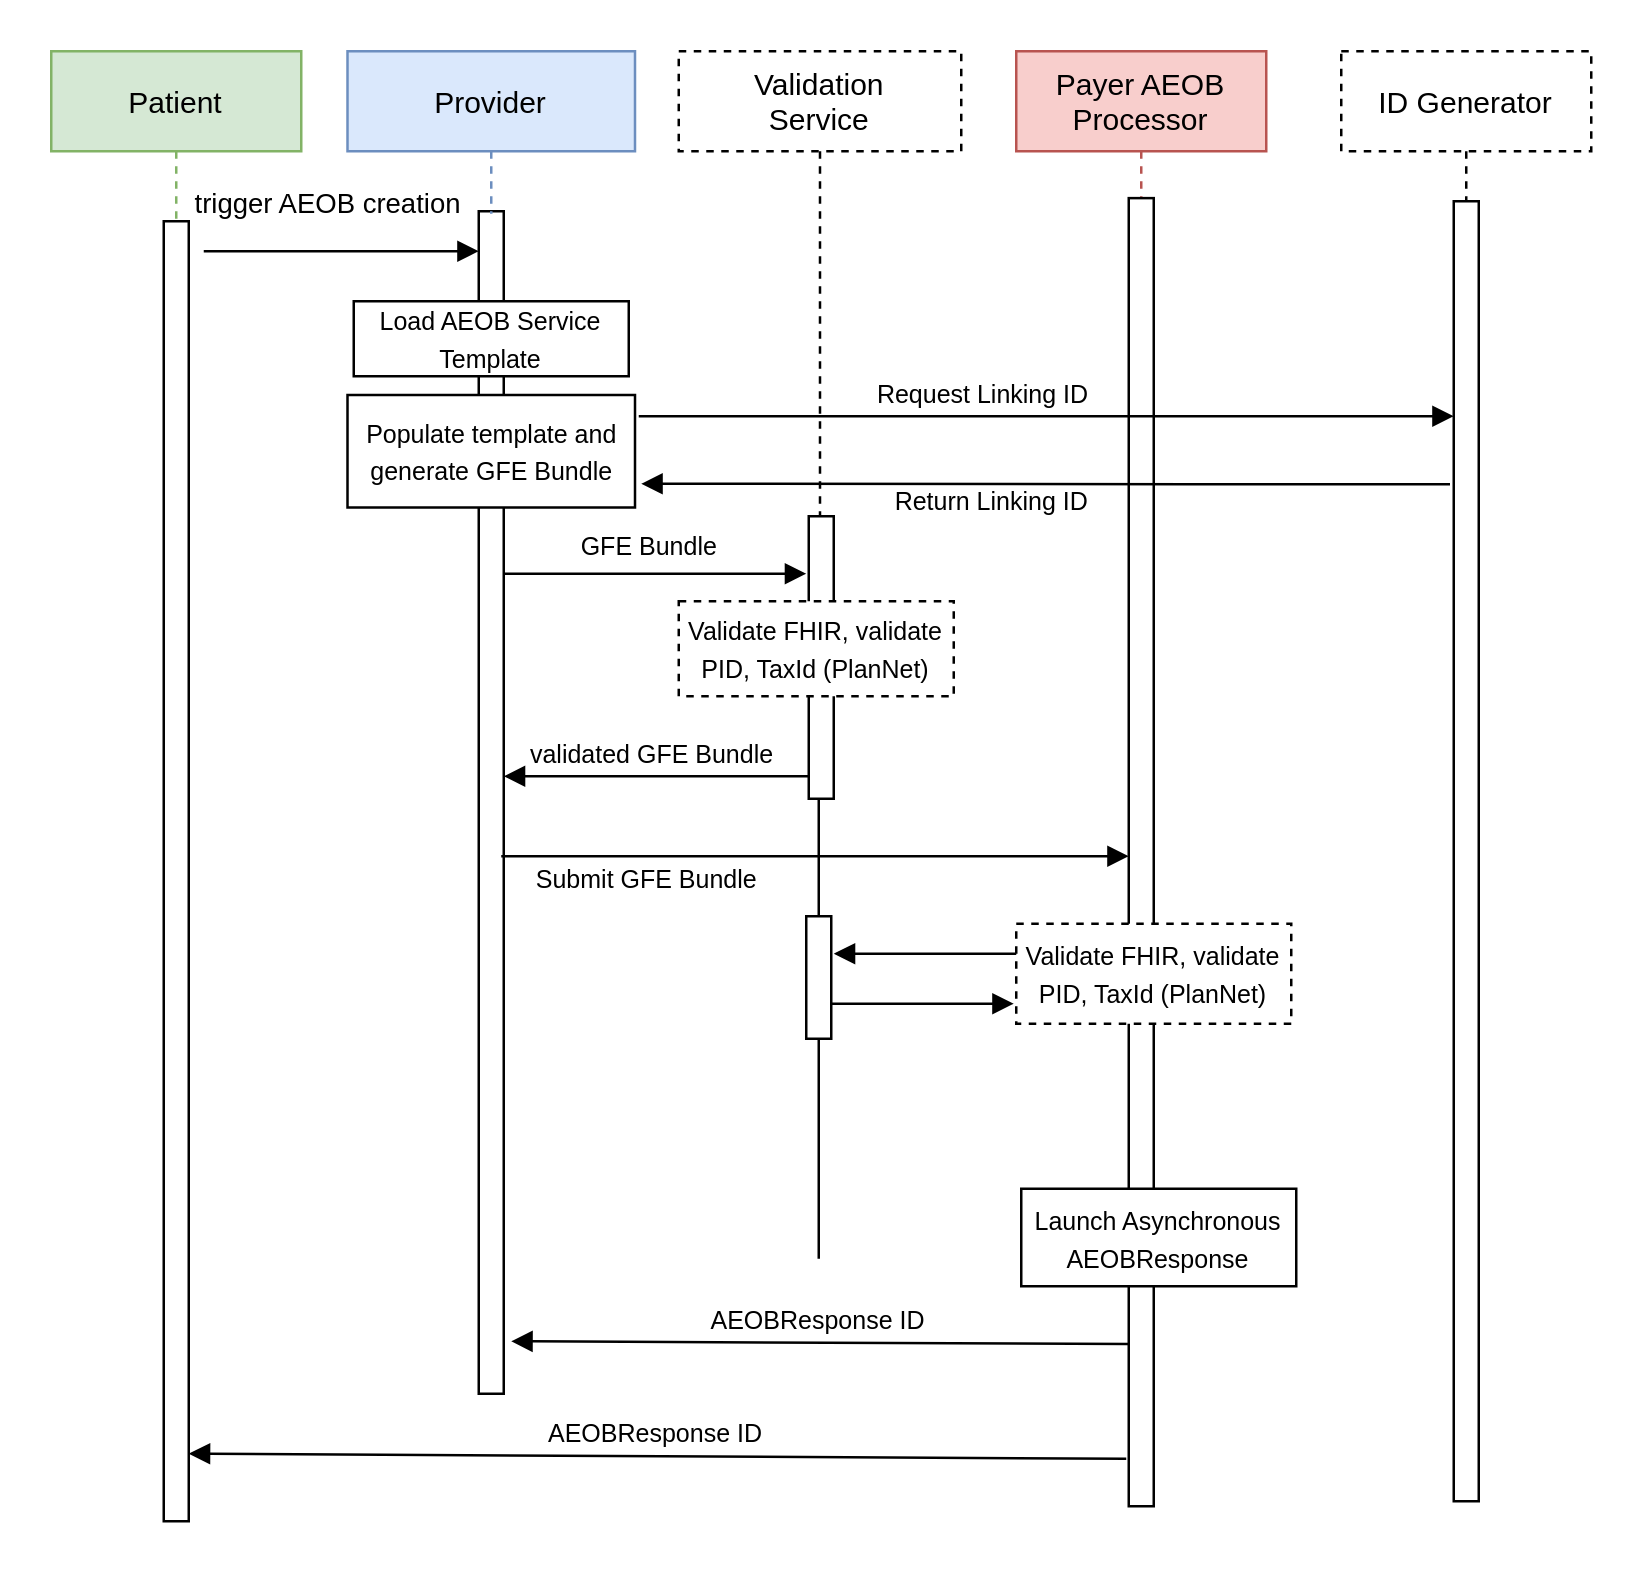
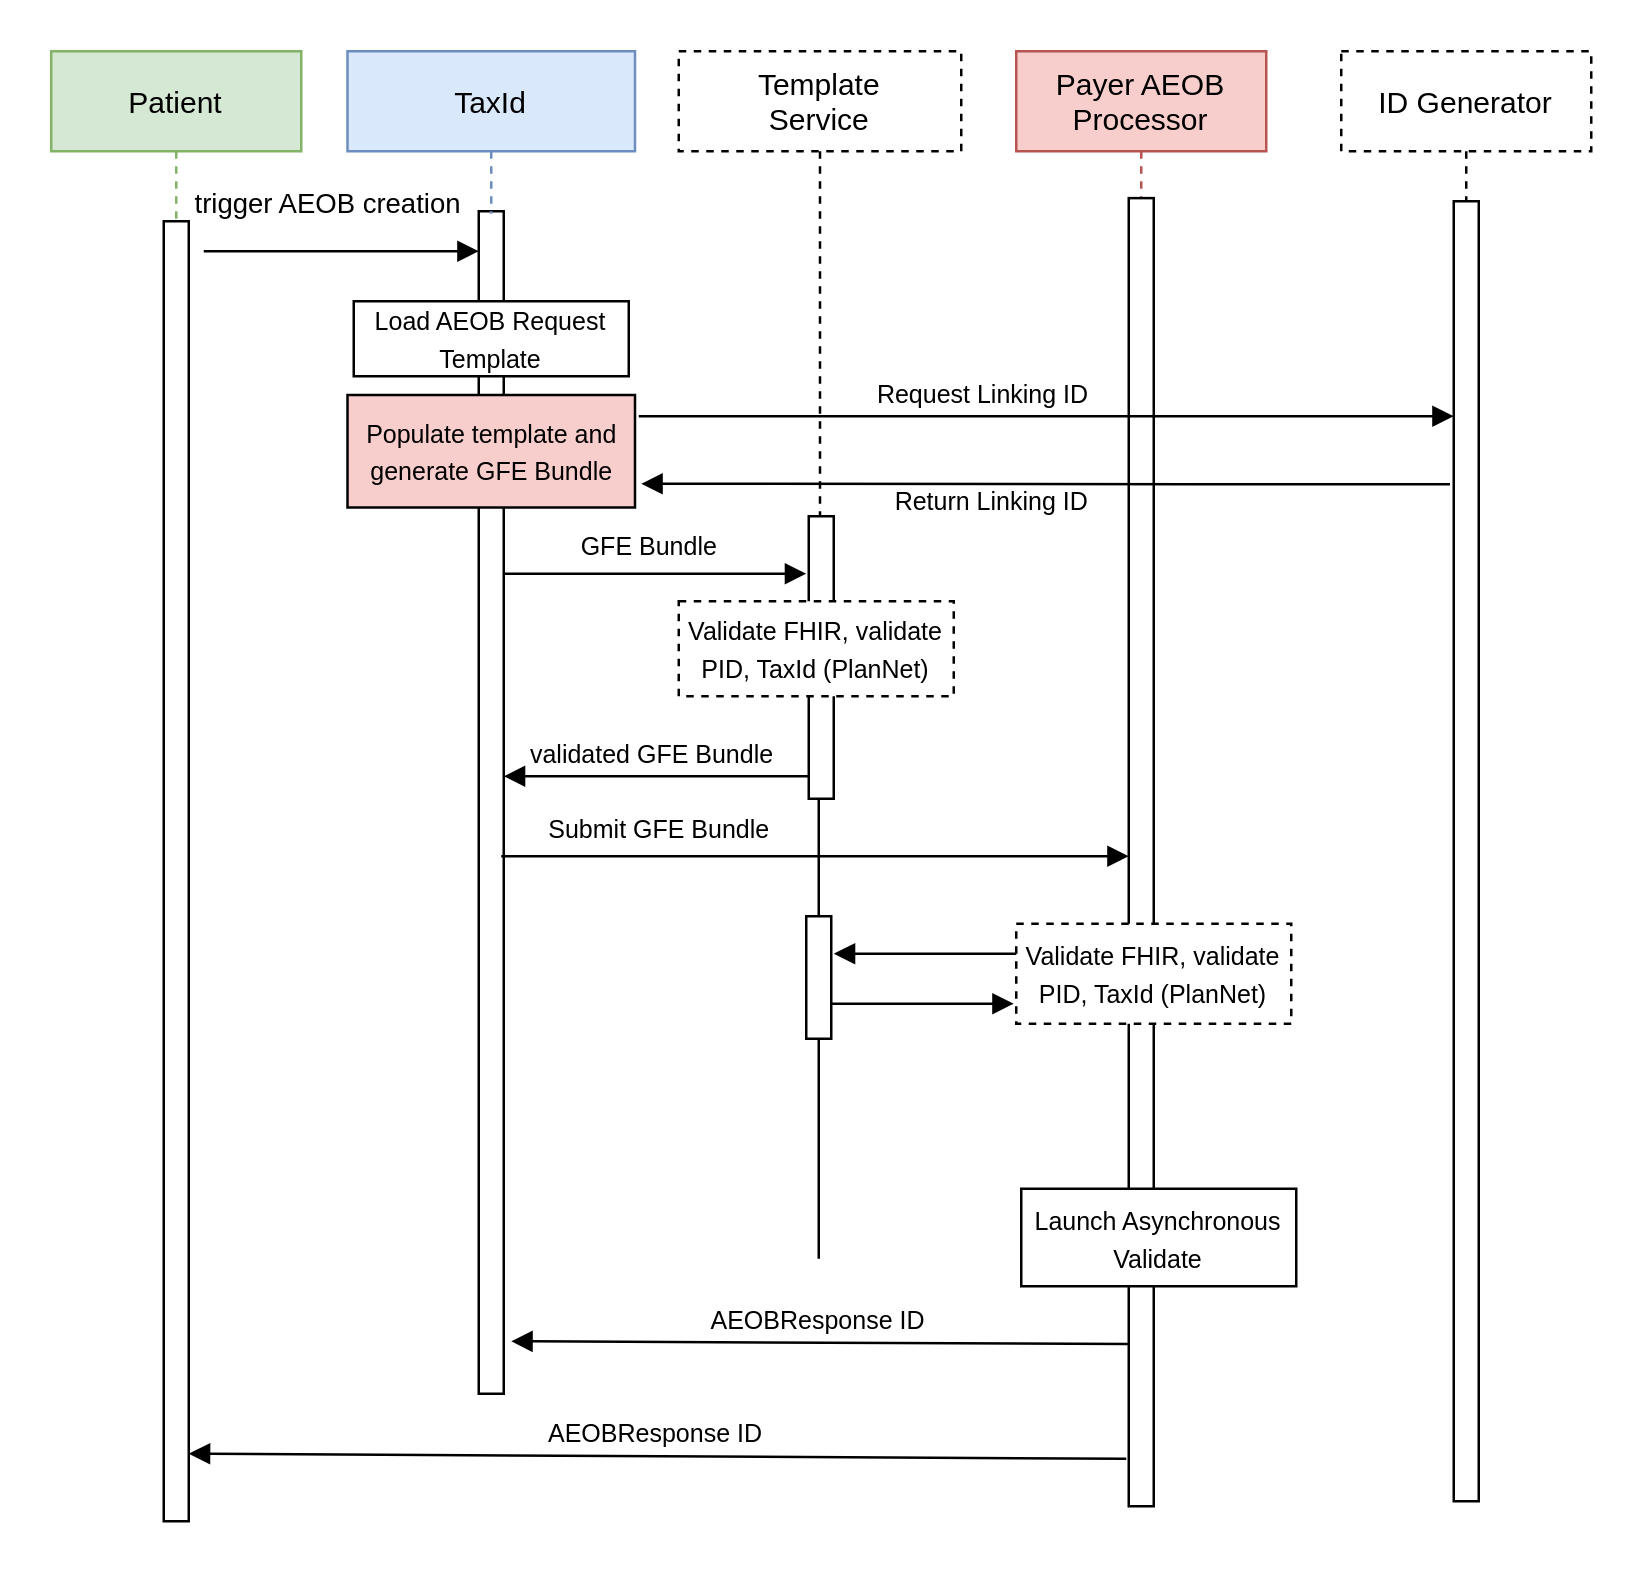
(819, 85) -> (819, 85)
(490, 103) -> (490, 103)
(491, 339) -> (491, 339)
(491, 451) -> (491, 451)
(646, 879) -> (659, 829)
(1159, 1239) -> (1159, 1239)
